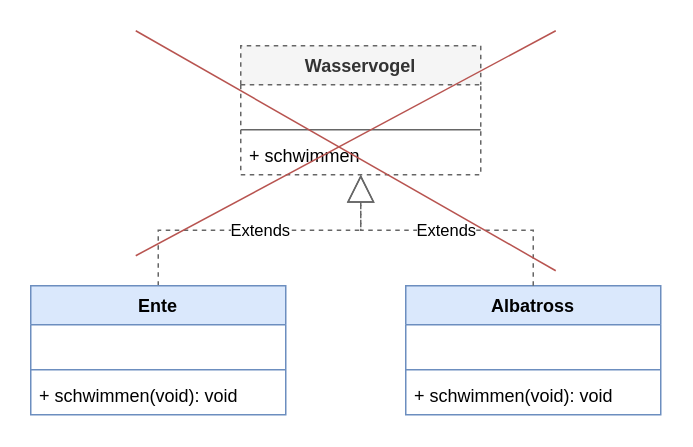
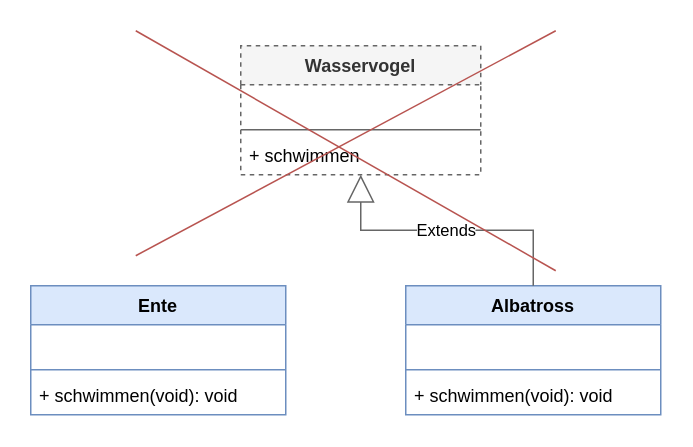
(272, 230) -> none
(533, 234) -> (533, 234)
